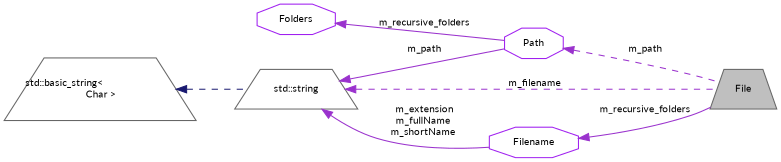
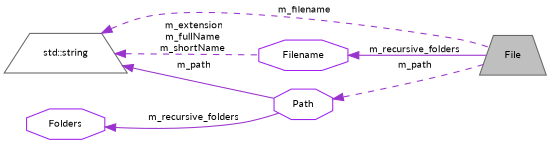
(100, 89) -> none
(407, 145) -> (192, 54)
